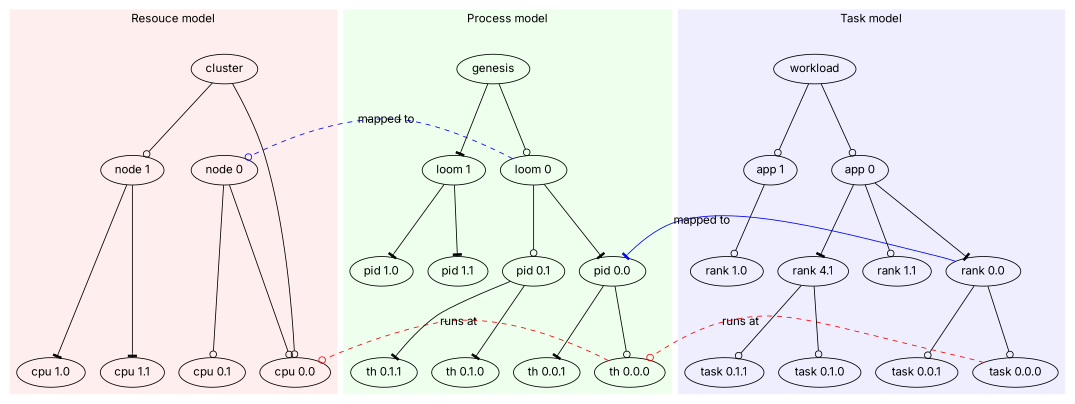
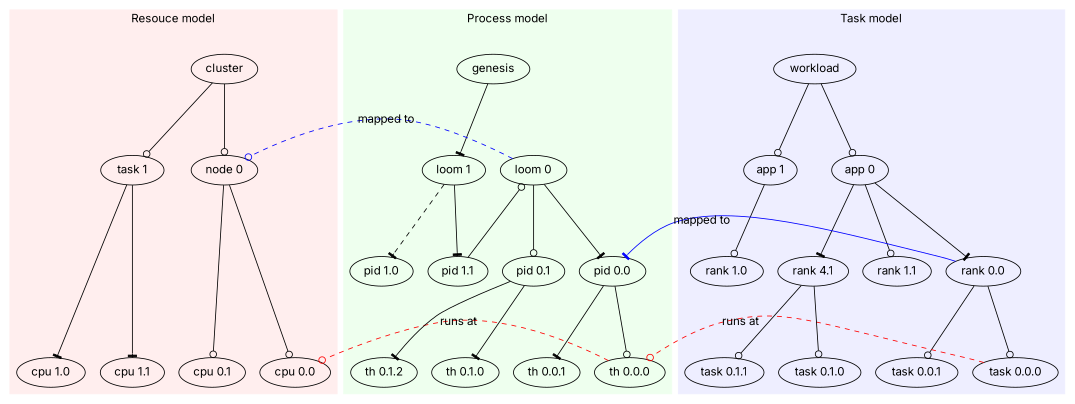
(512, 116) -> (494, 223)
(132, 170) -> (132, 170)
(278, 213) -> (224, 116)
(419, 219) -> (419, 219)
(384, 372) -> (384, 372)
